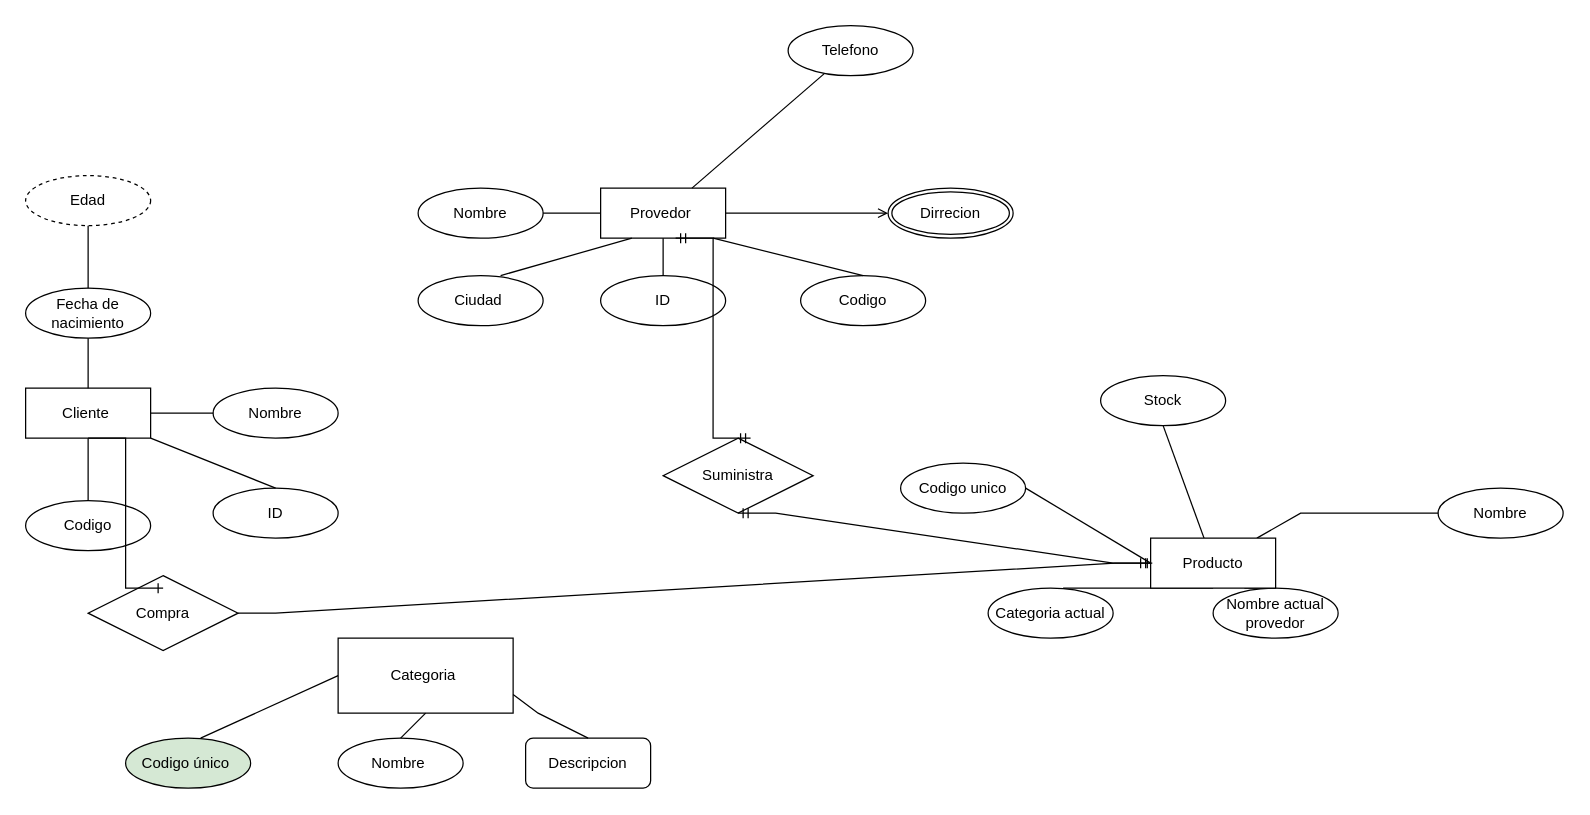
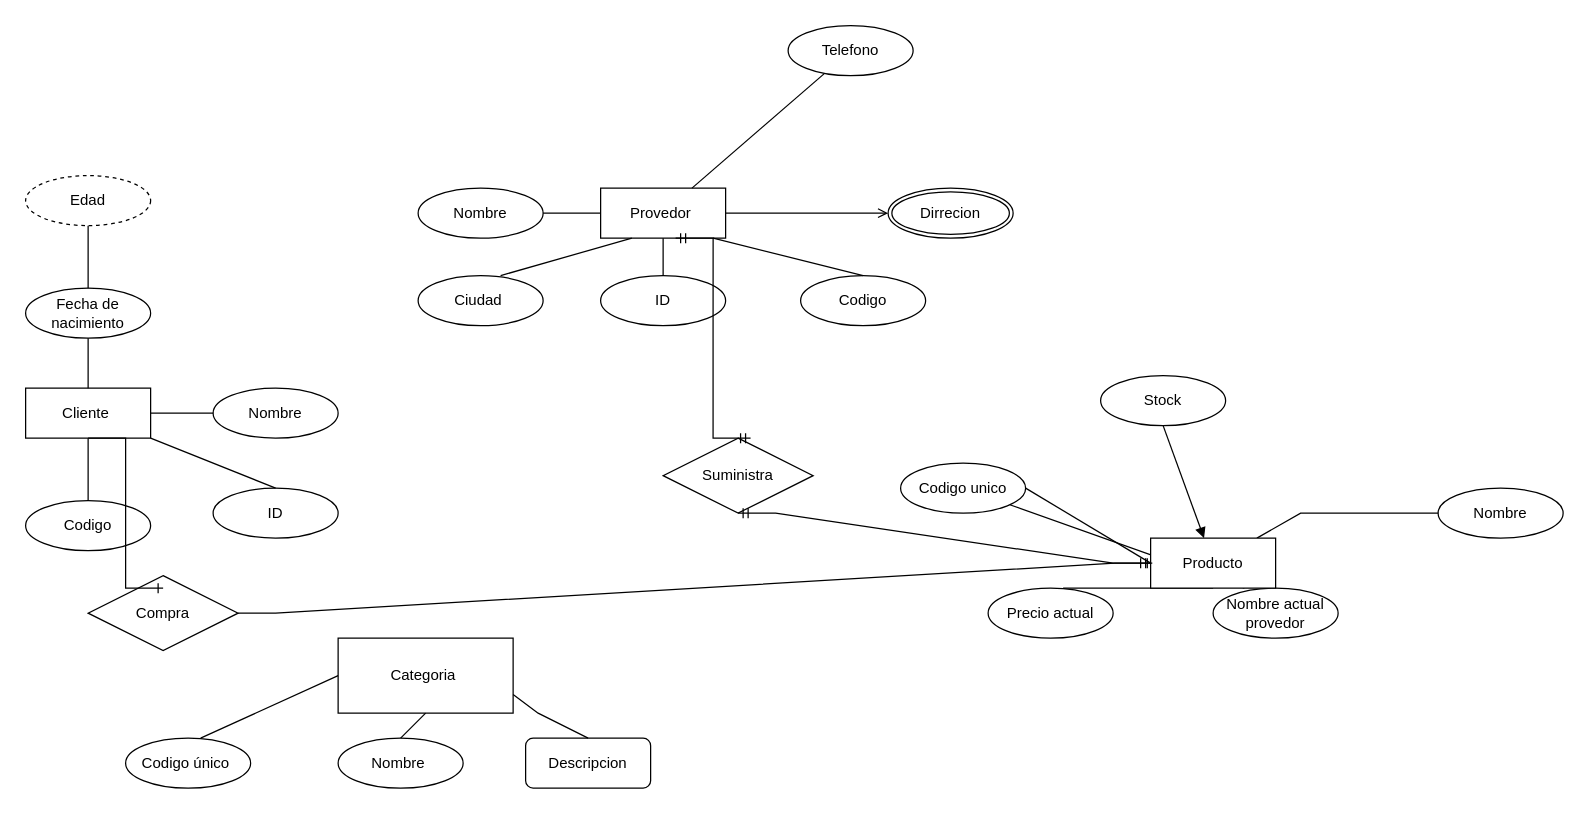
(1201, 531) -> (1200, 527)
(1251, 588) -> (1058, 522)
(1051, 613) -> (1051, 613)
(188, 763) -> (188, 763)
